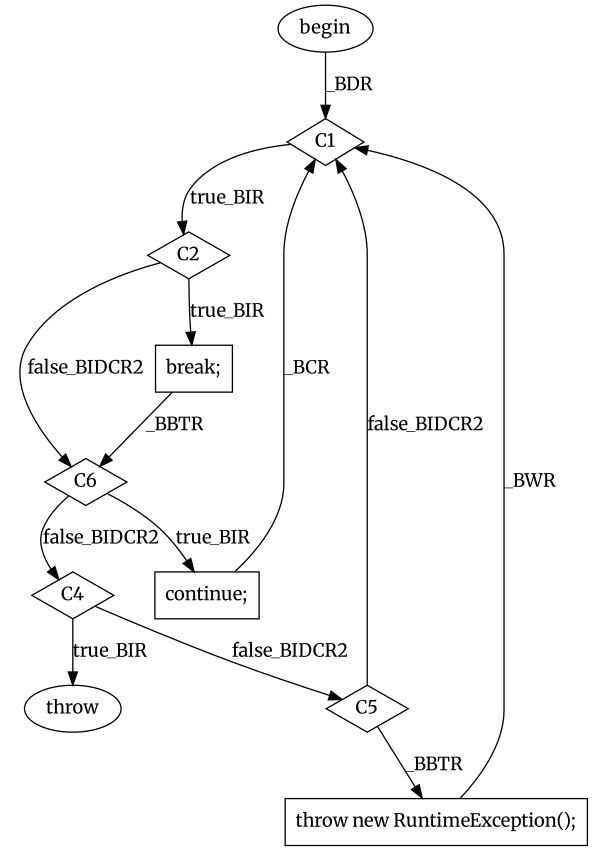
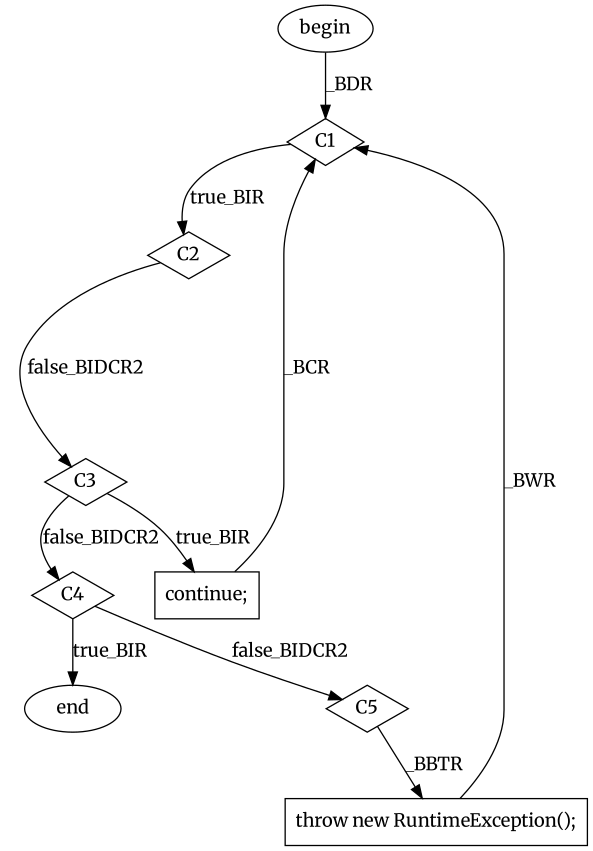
(194, 369) -> none
(367, 426) -> none
(86, 482) -> (86, 482)
(73, 709) -> (73, 709)
